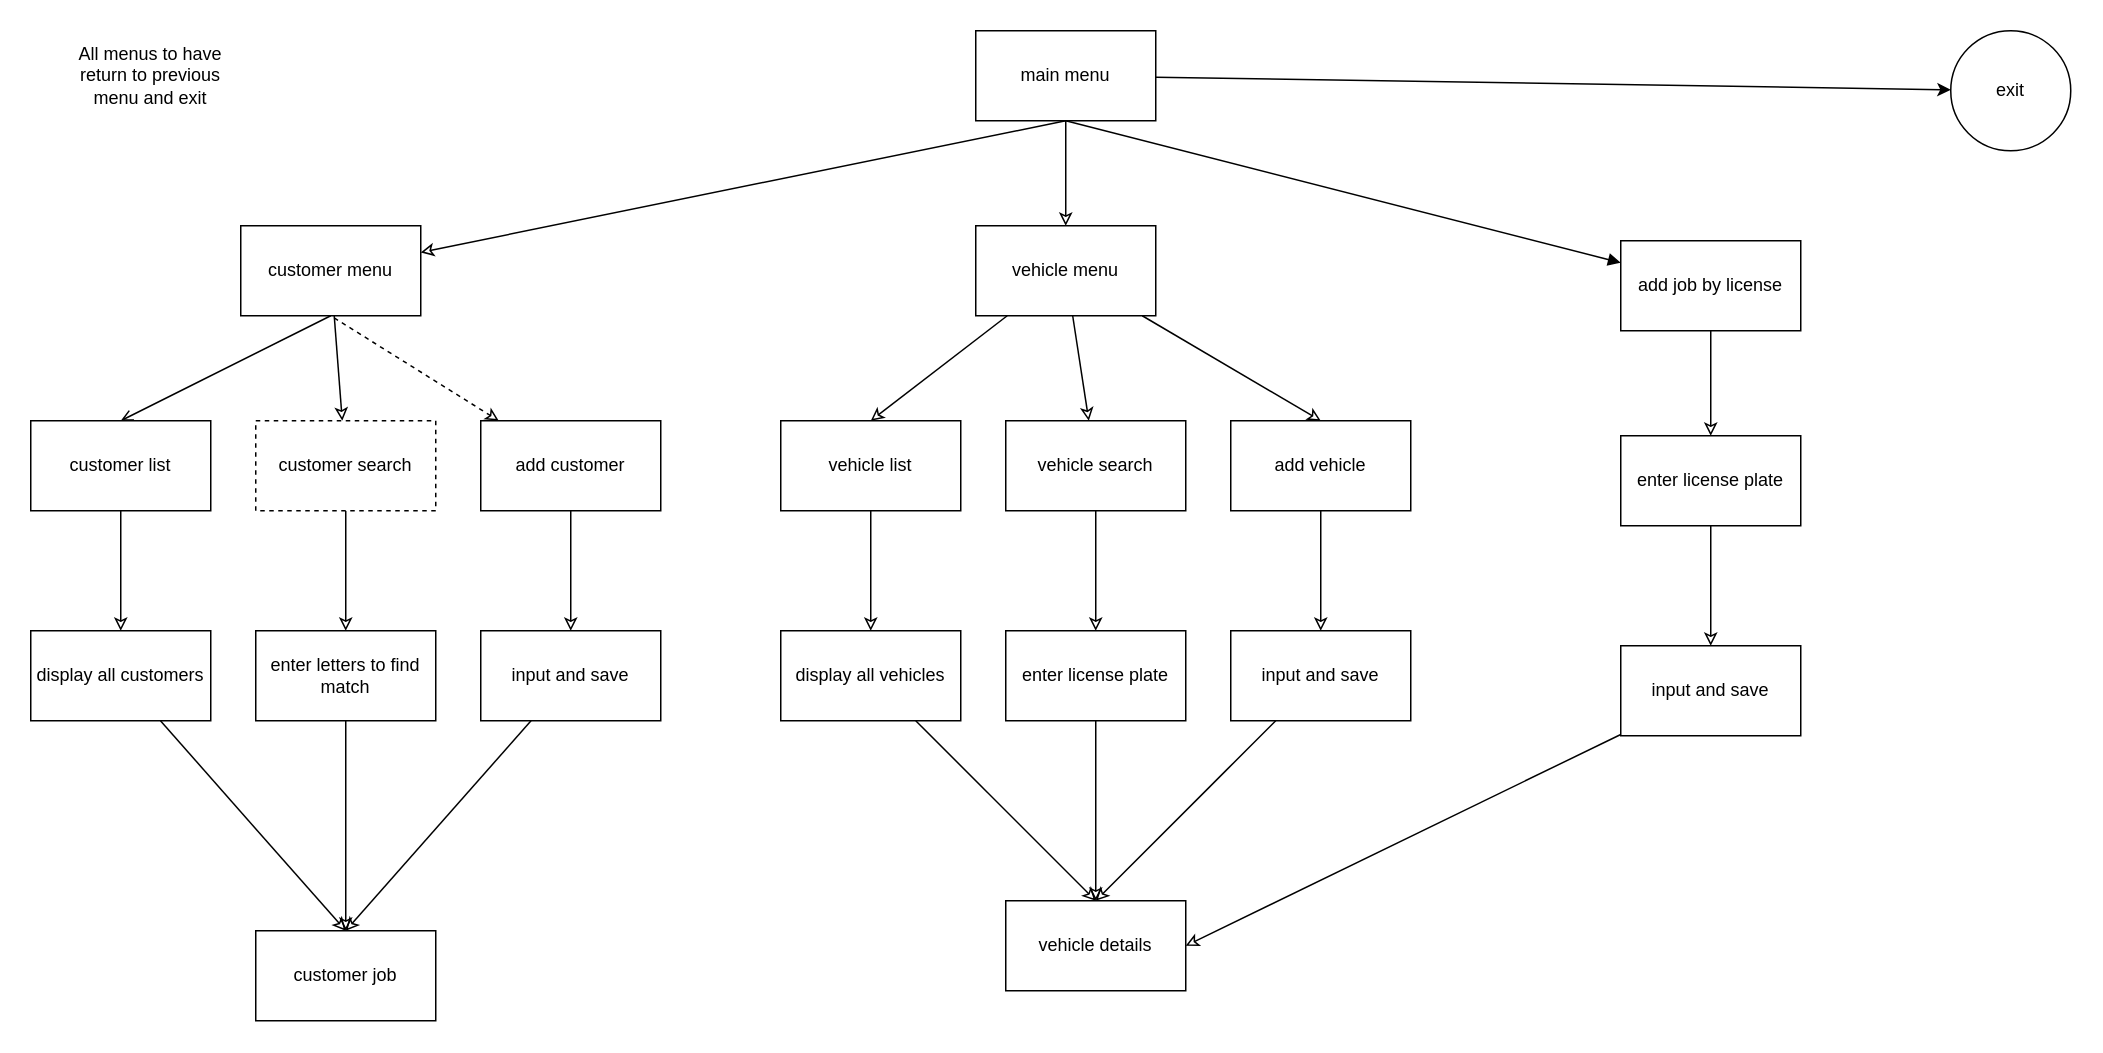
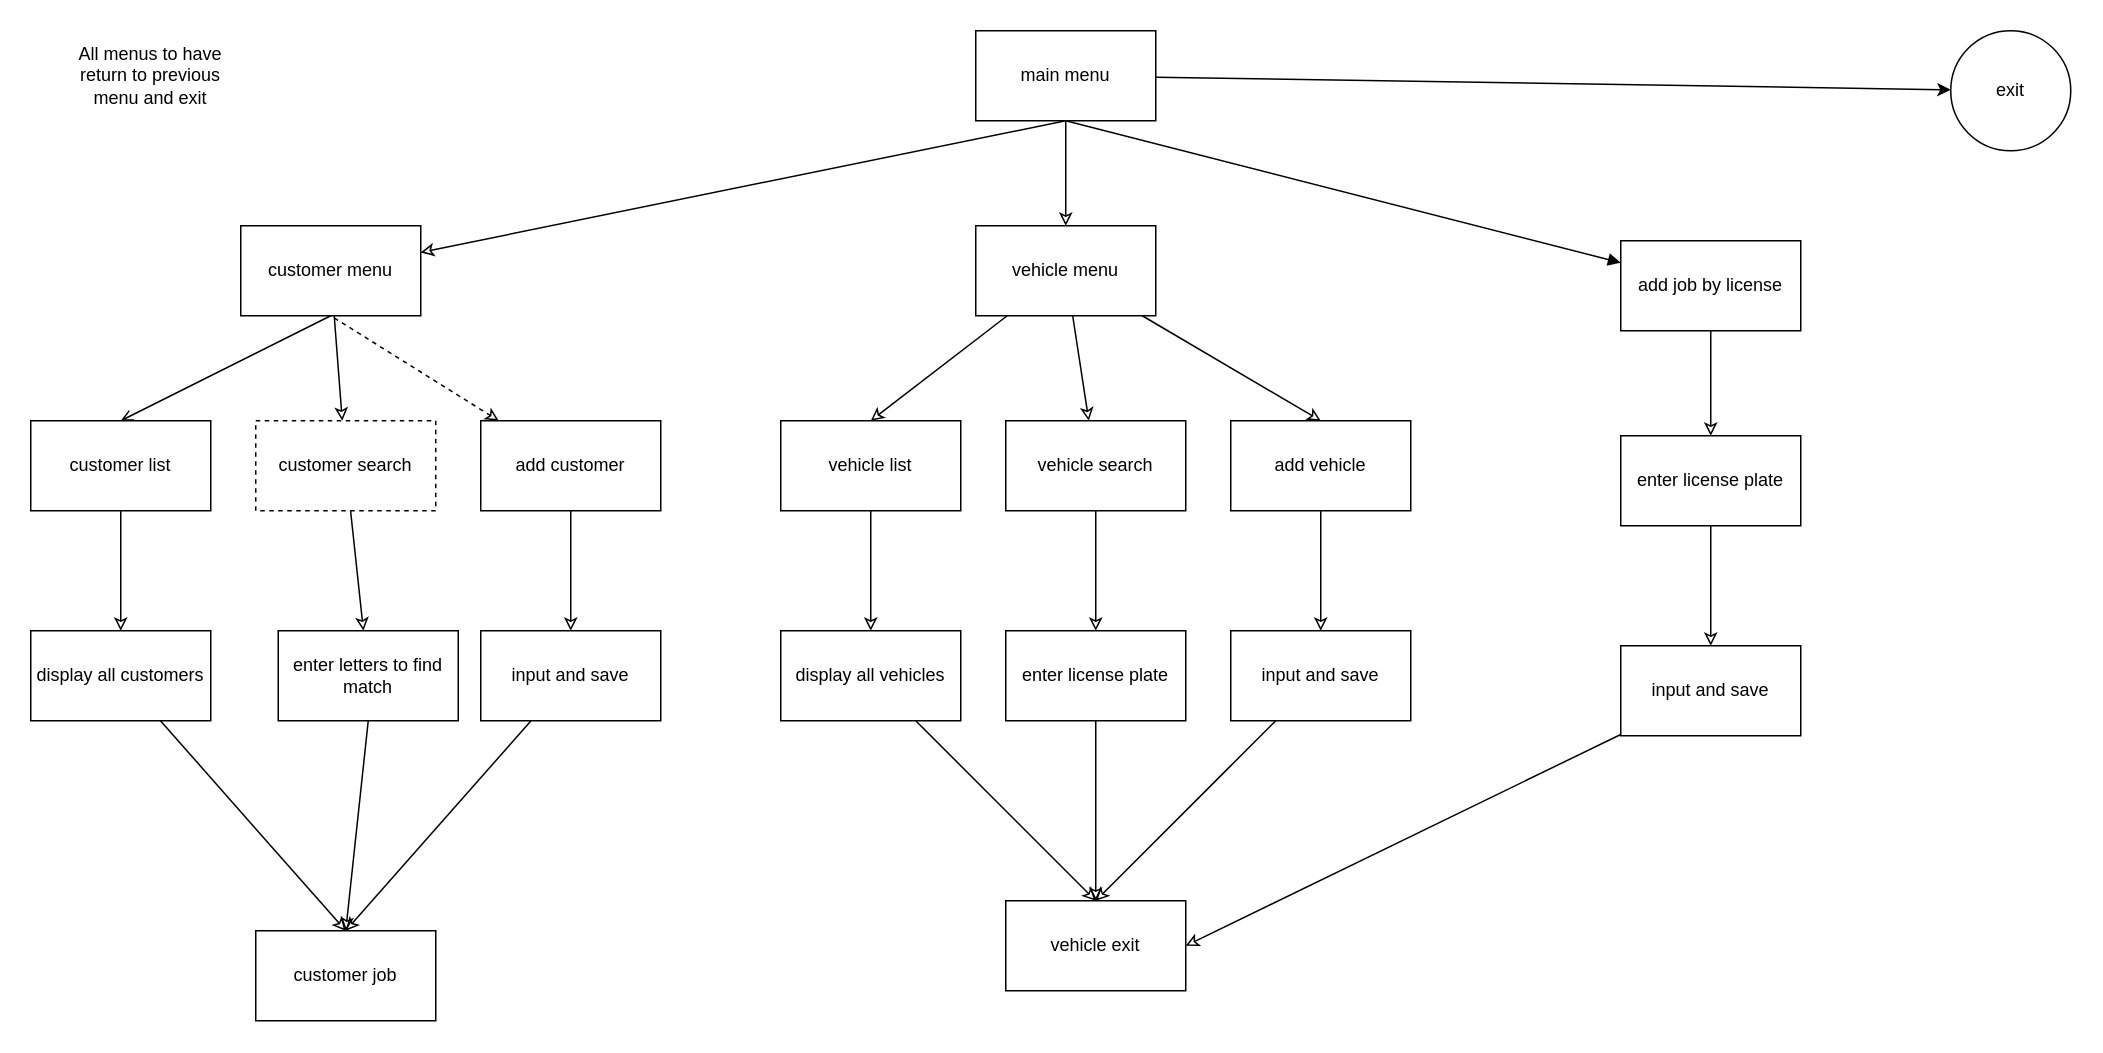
(346, 676) -> (368, 676)
(1096, 946) -> (1096, 946)
